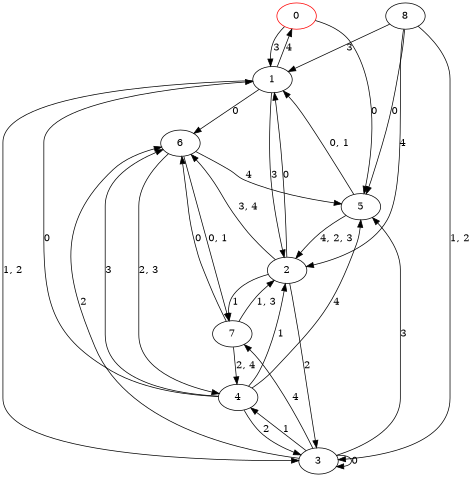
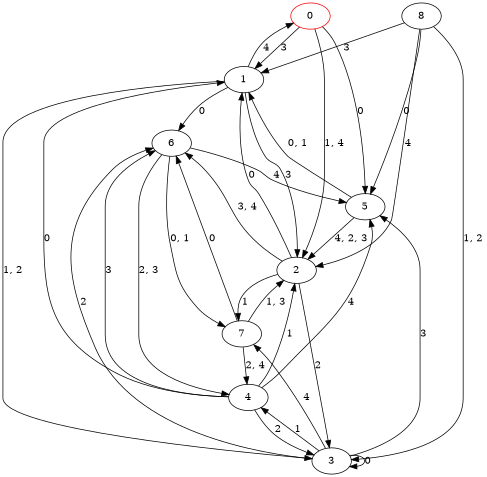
none -> (324, 141)
